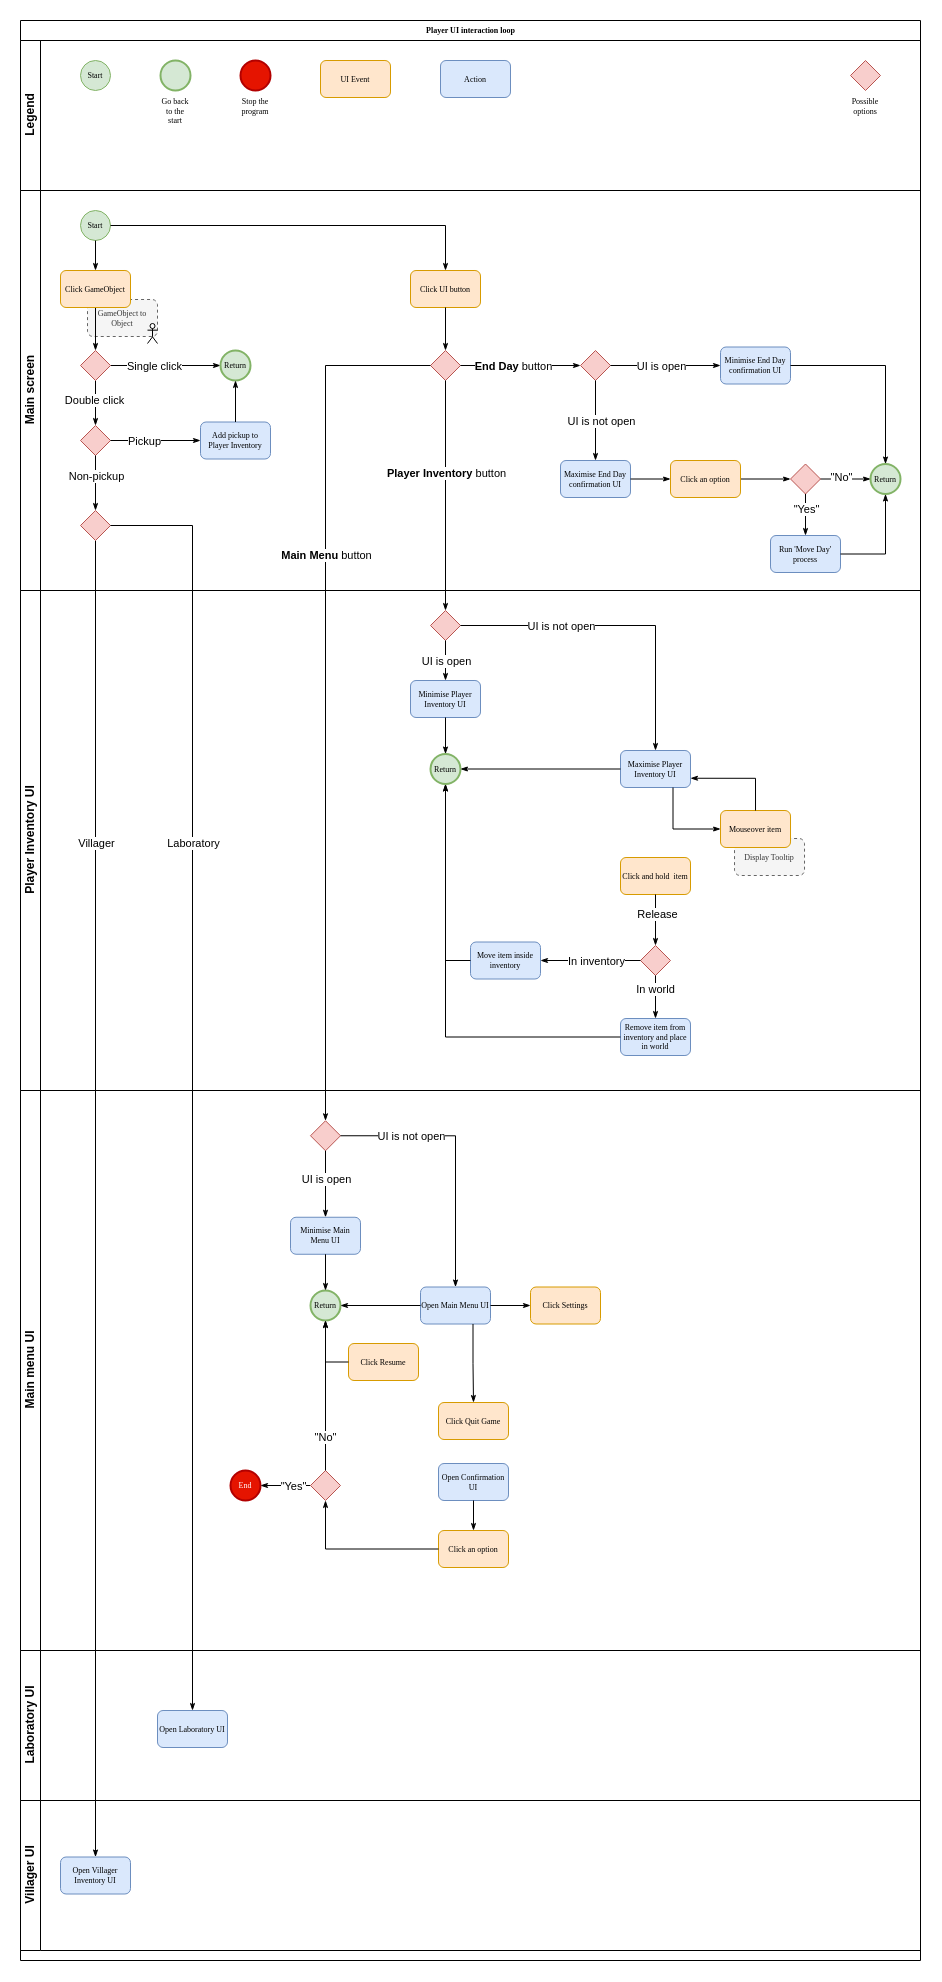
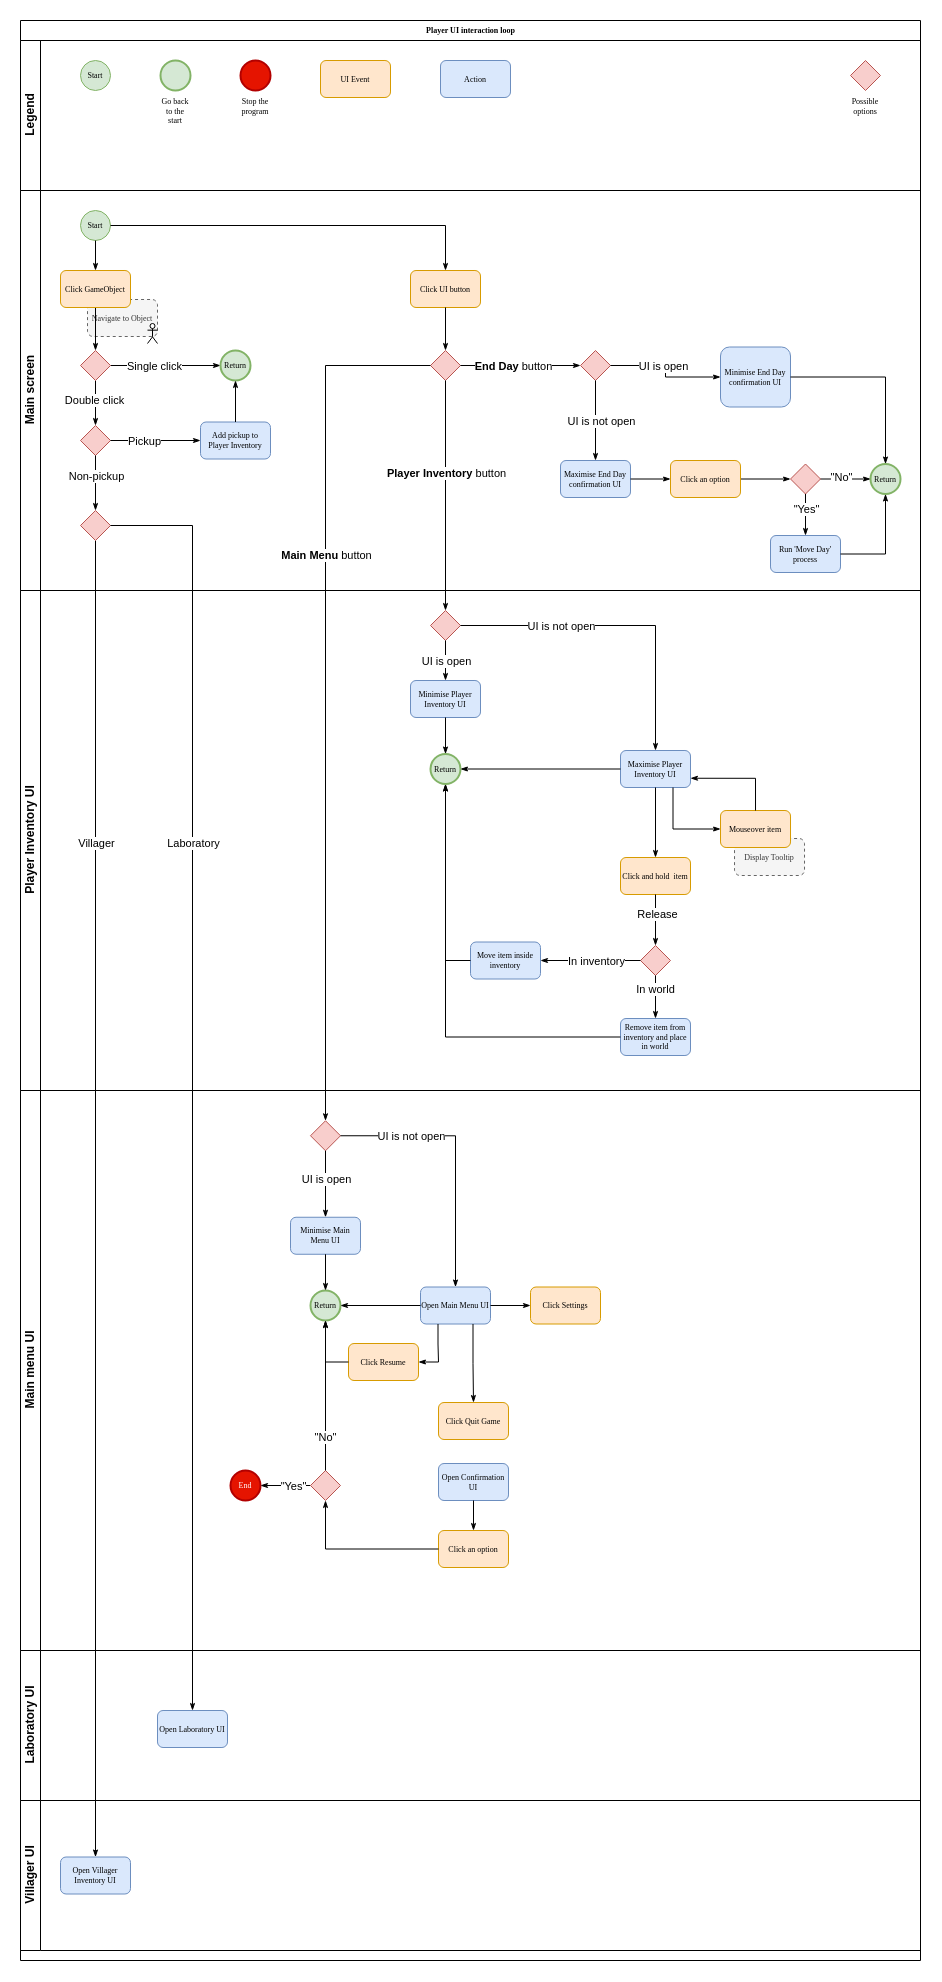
(123, 319) -> (123, 319)
(756, 366) -> (756, 377)
none -> (656, 820)
none -> (438, 1350)
